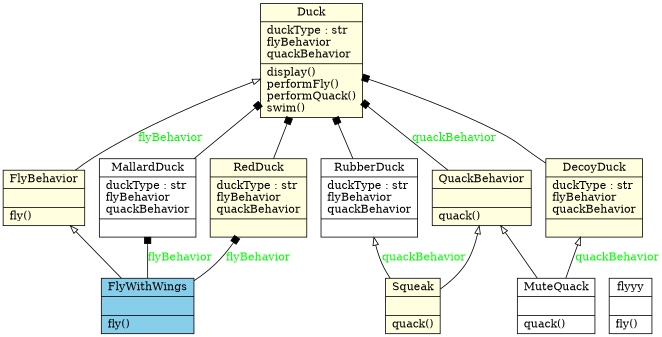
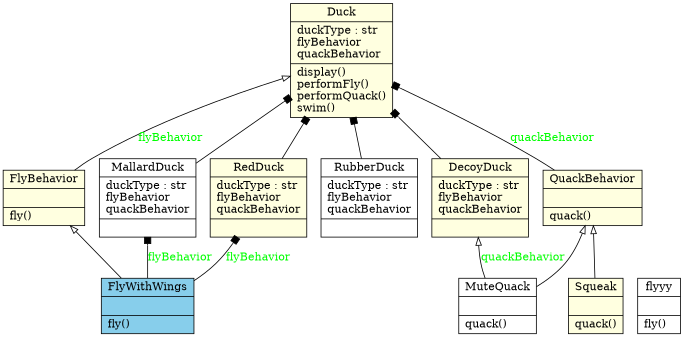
(381, 262) -> none
